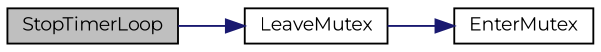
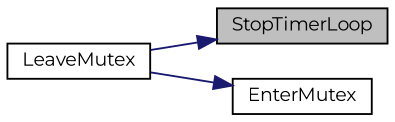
(202, 26) -> (174, 46)
